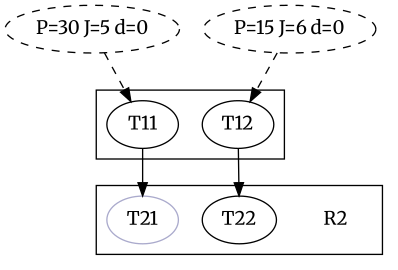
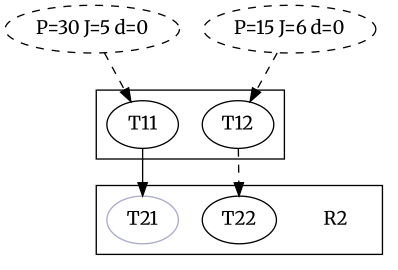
(239, 167) -> (239, 167)
